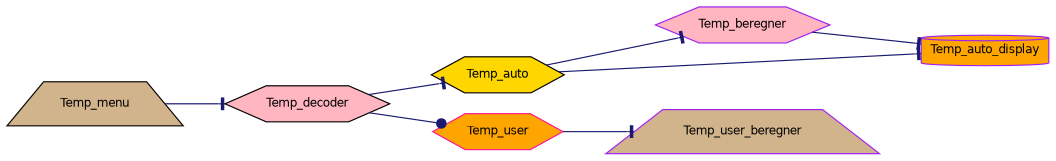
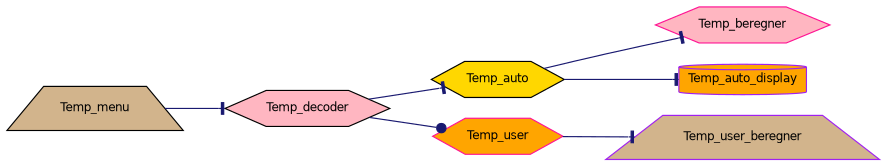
(743, 25) -> (743, 25)
(864, 38) -> none
